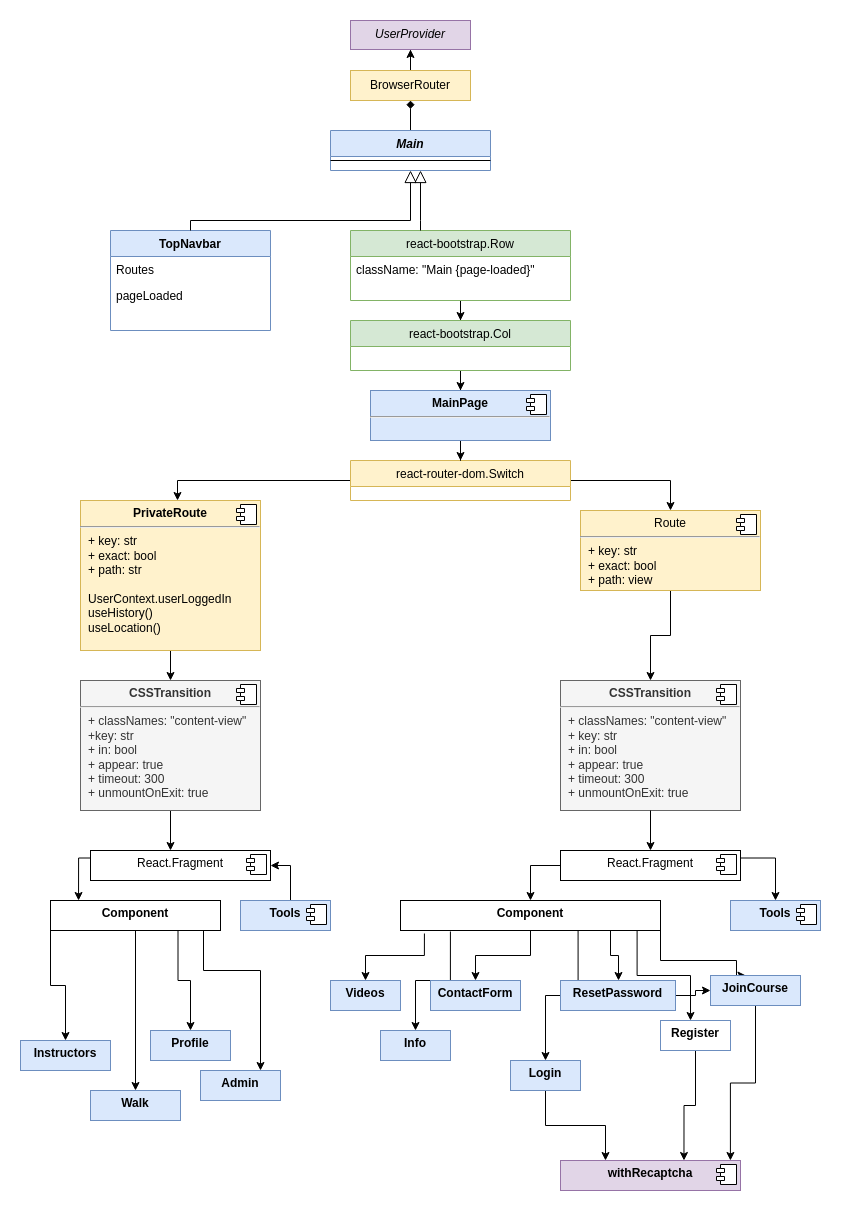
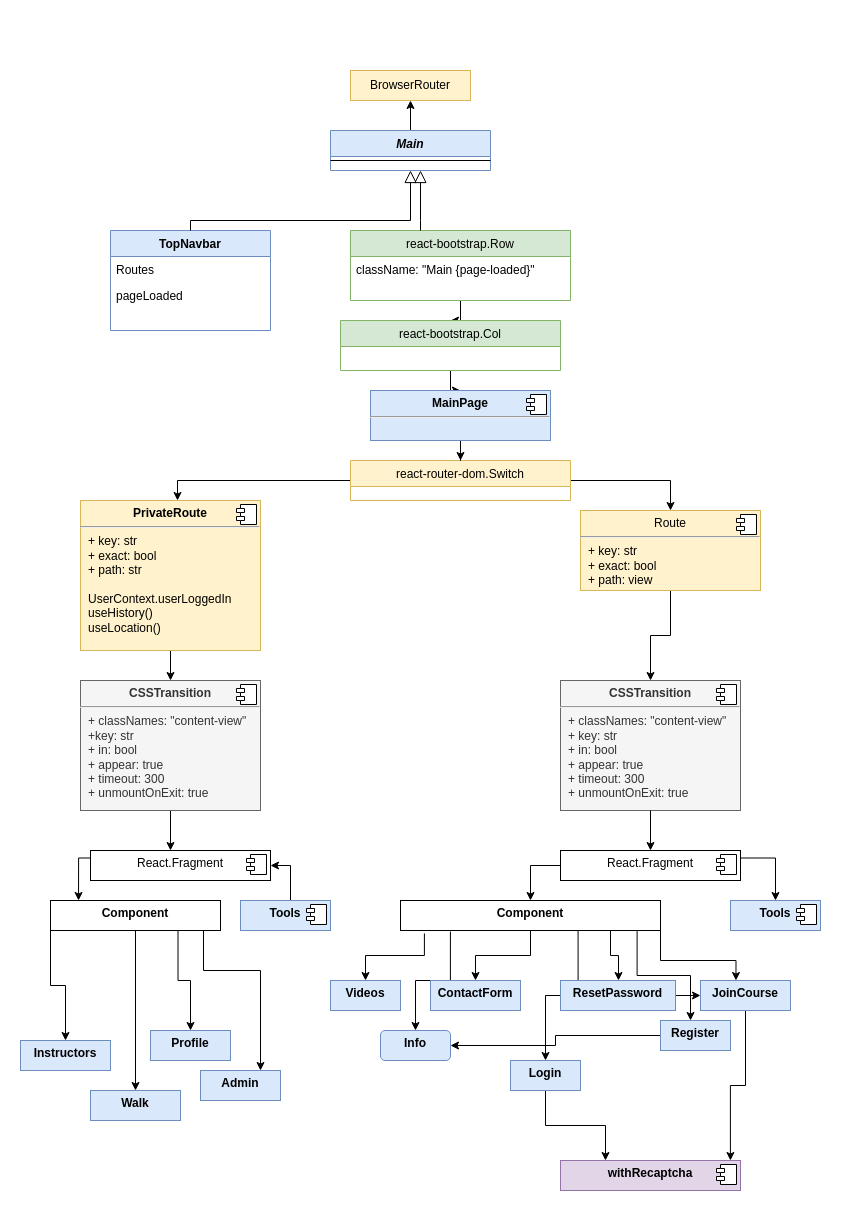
(411, 35) -> none
(411, 57) -> none
(411, 109) -> (411, 108)
(461, 346) -> (451, 346)
(756, 991) -> (746, 996)
(696, 1036) -> (696, 1036)
(416, 1046) -> (416, 1046)
(693, 1106) -> (556, 1037)
